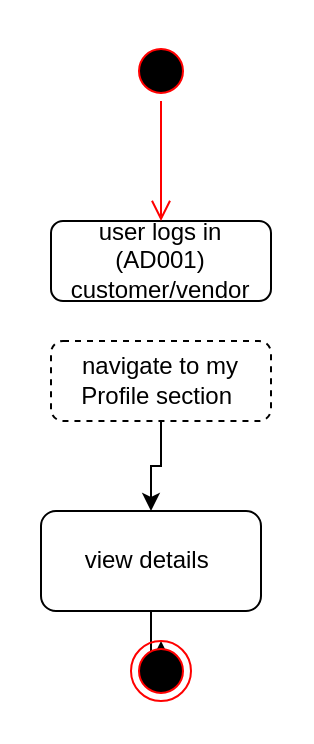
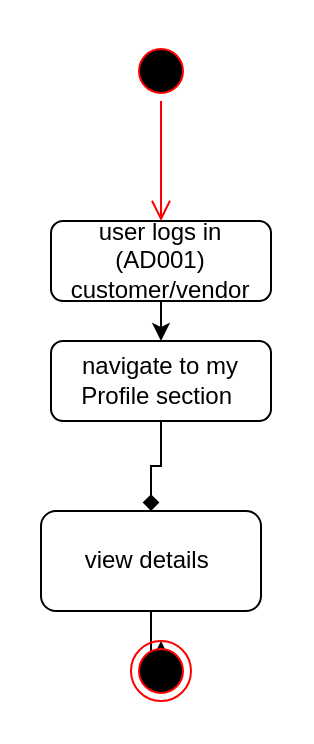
none -> (161, 314)
(161, 381) -> (161, 381)
(151, 496) -> (151, 495)
